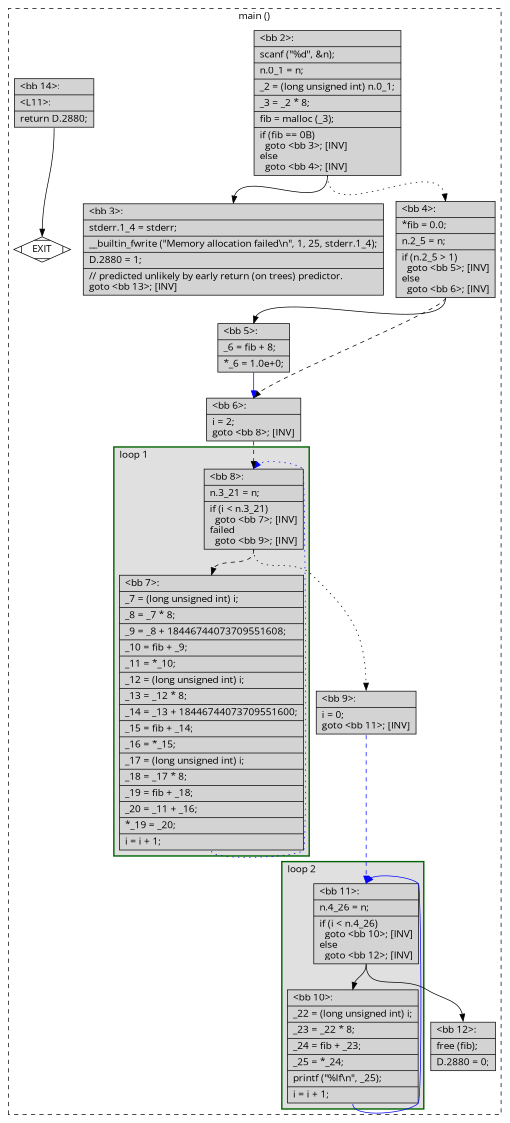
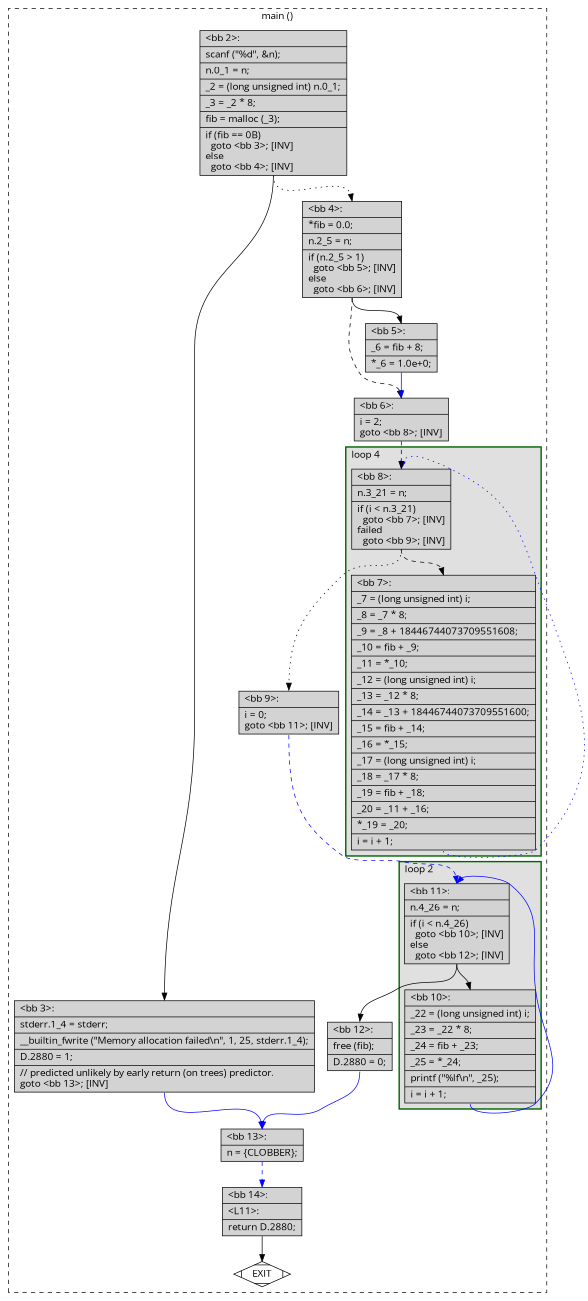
(134, 455) -> (366, 455)
none -> (262, 1145)
